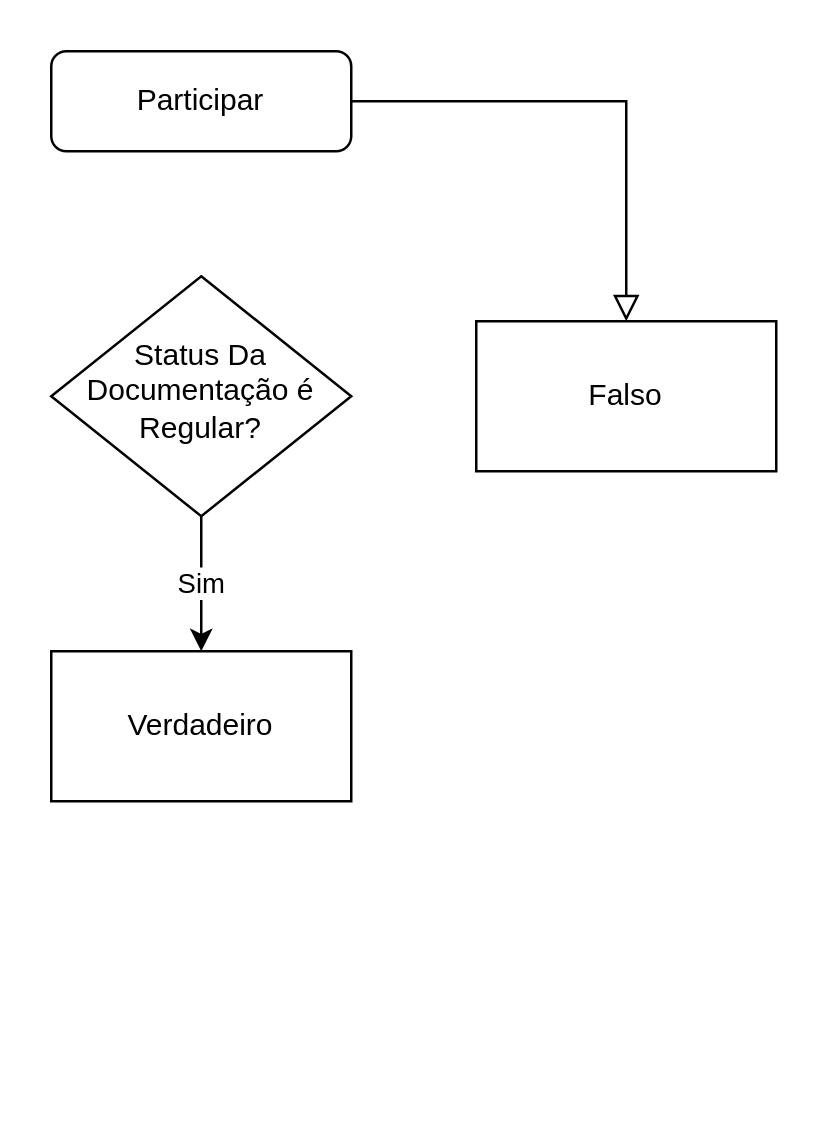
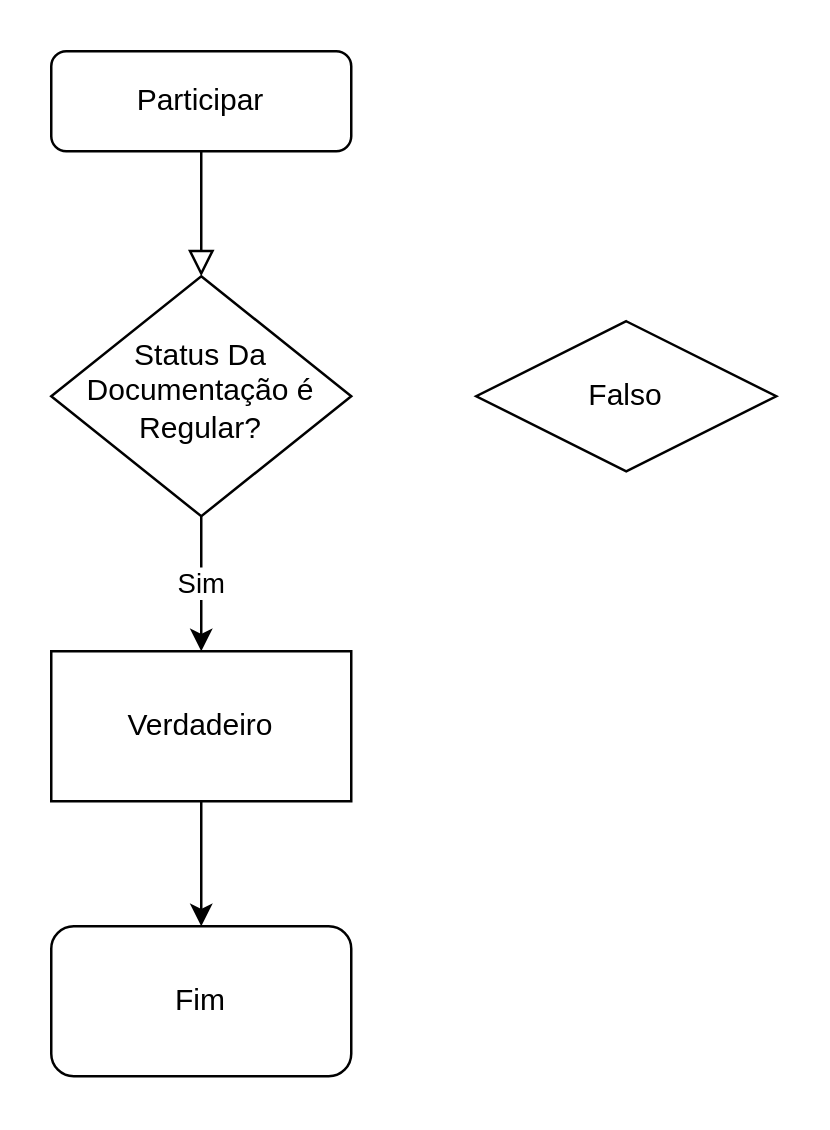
(585, 101) -> (201, 201)
(626, 396) -> (626, 396)
none -> (201, 855)
none -> (201, 1001)
